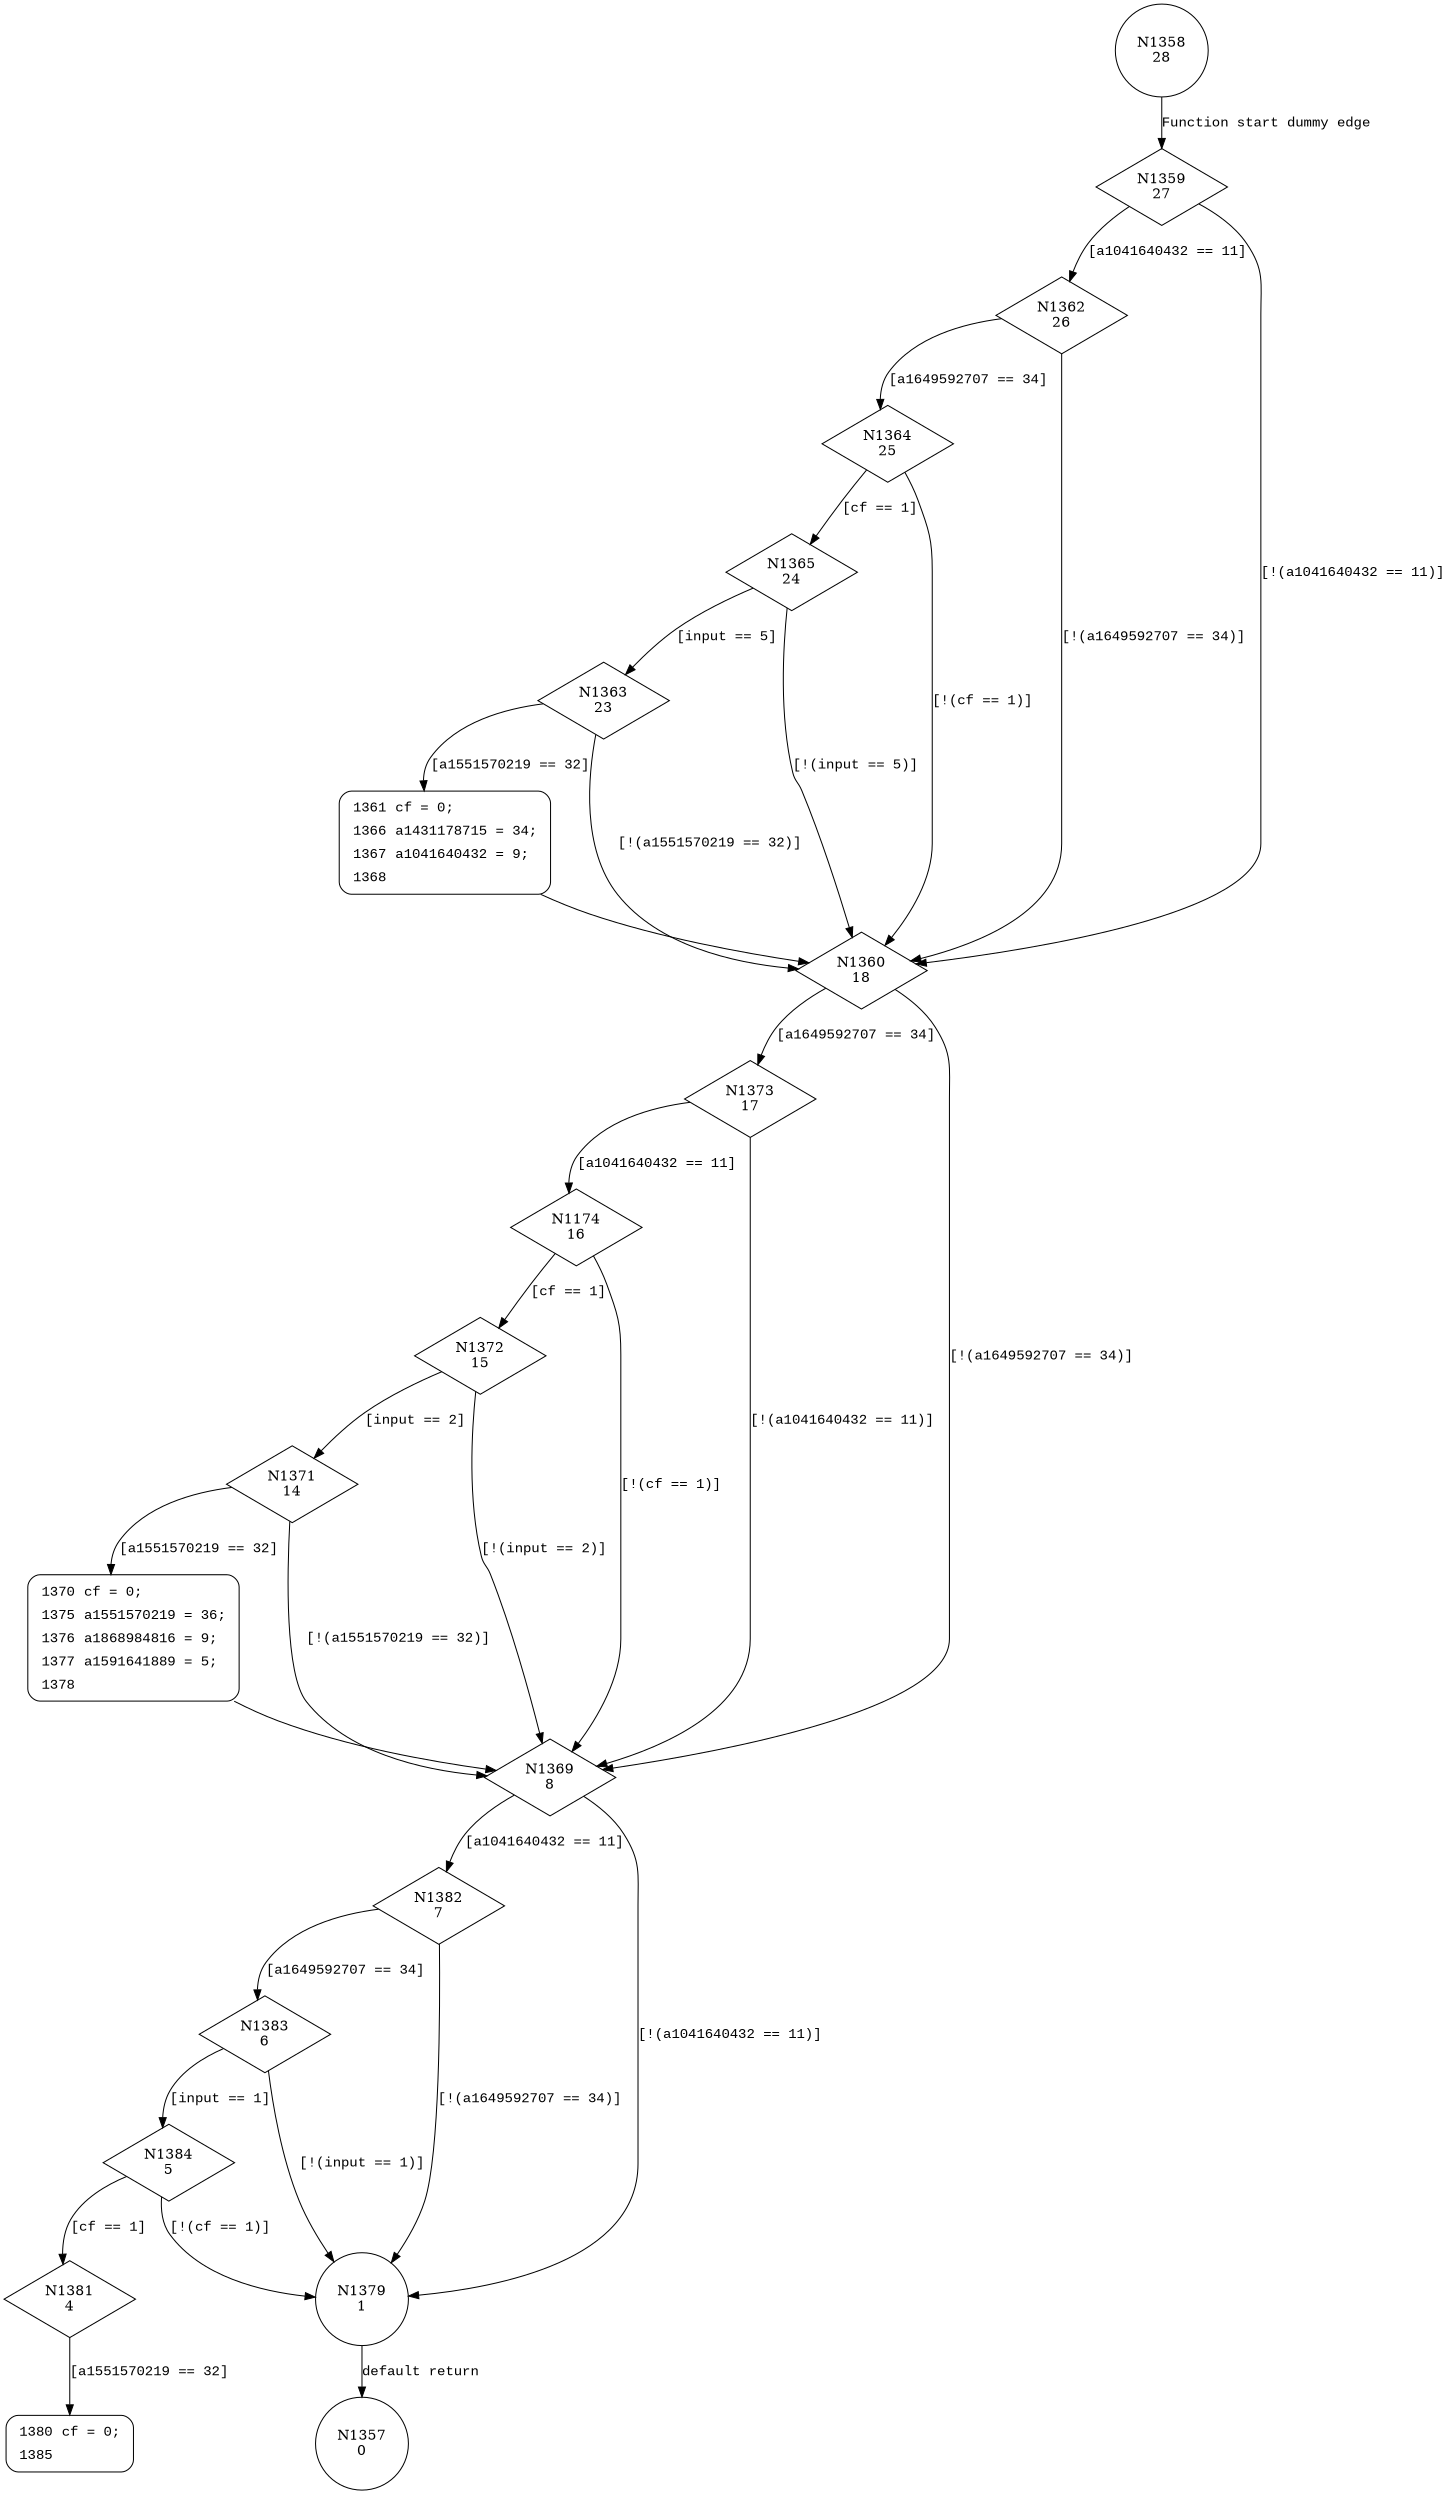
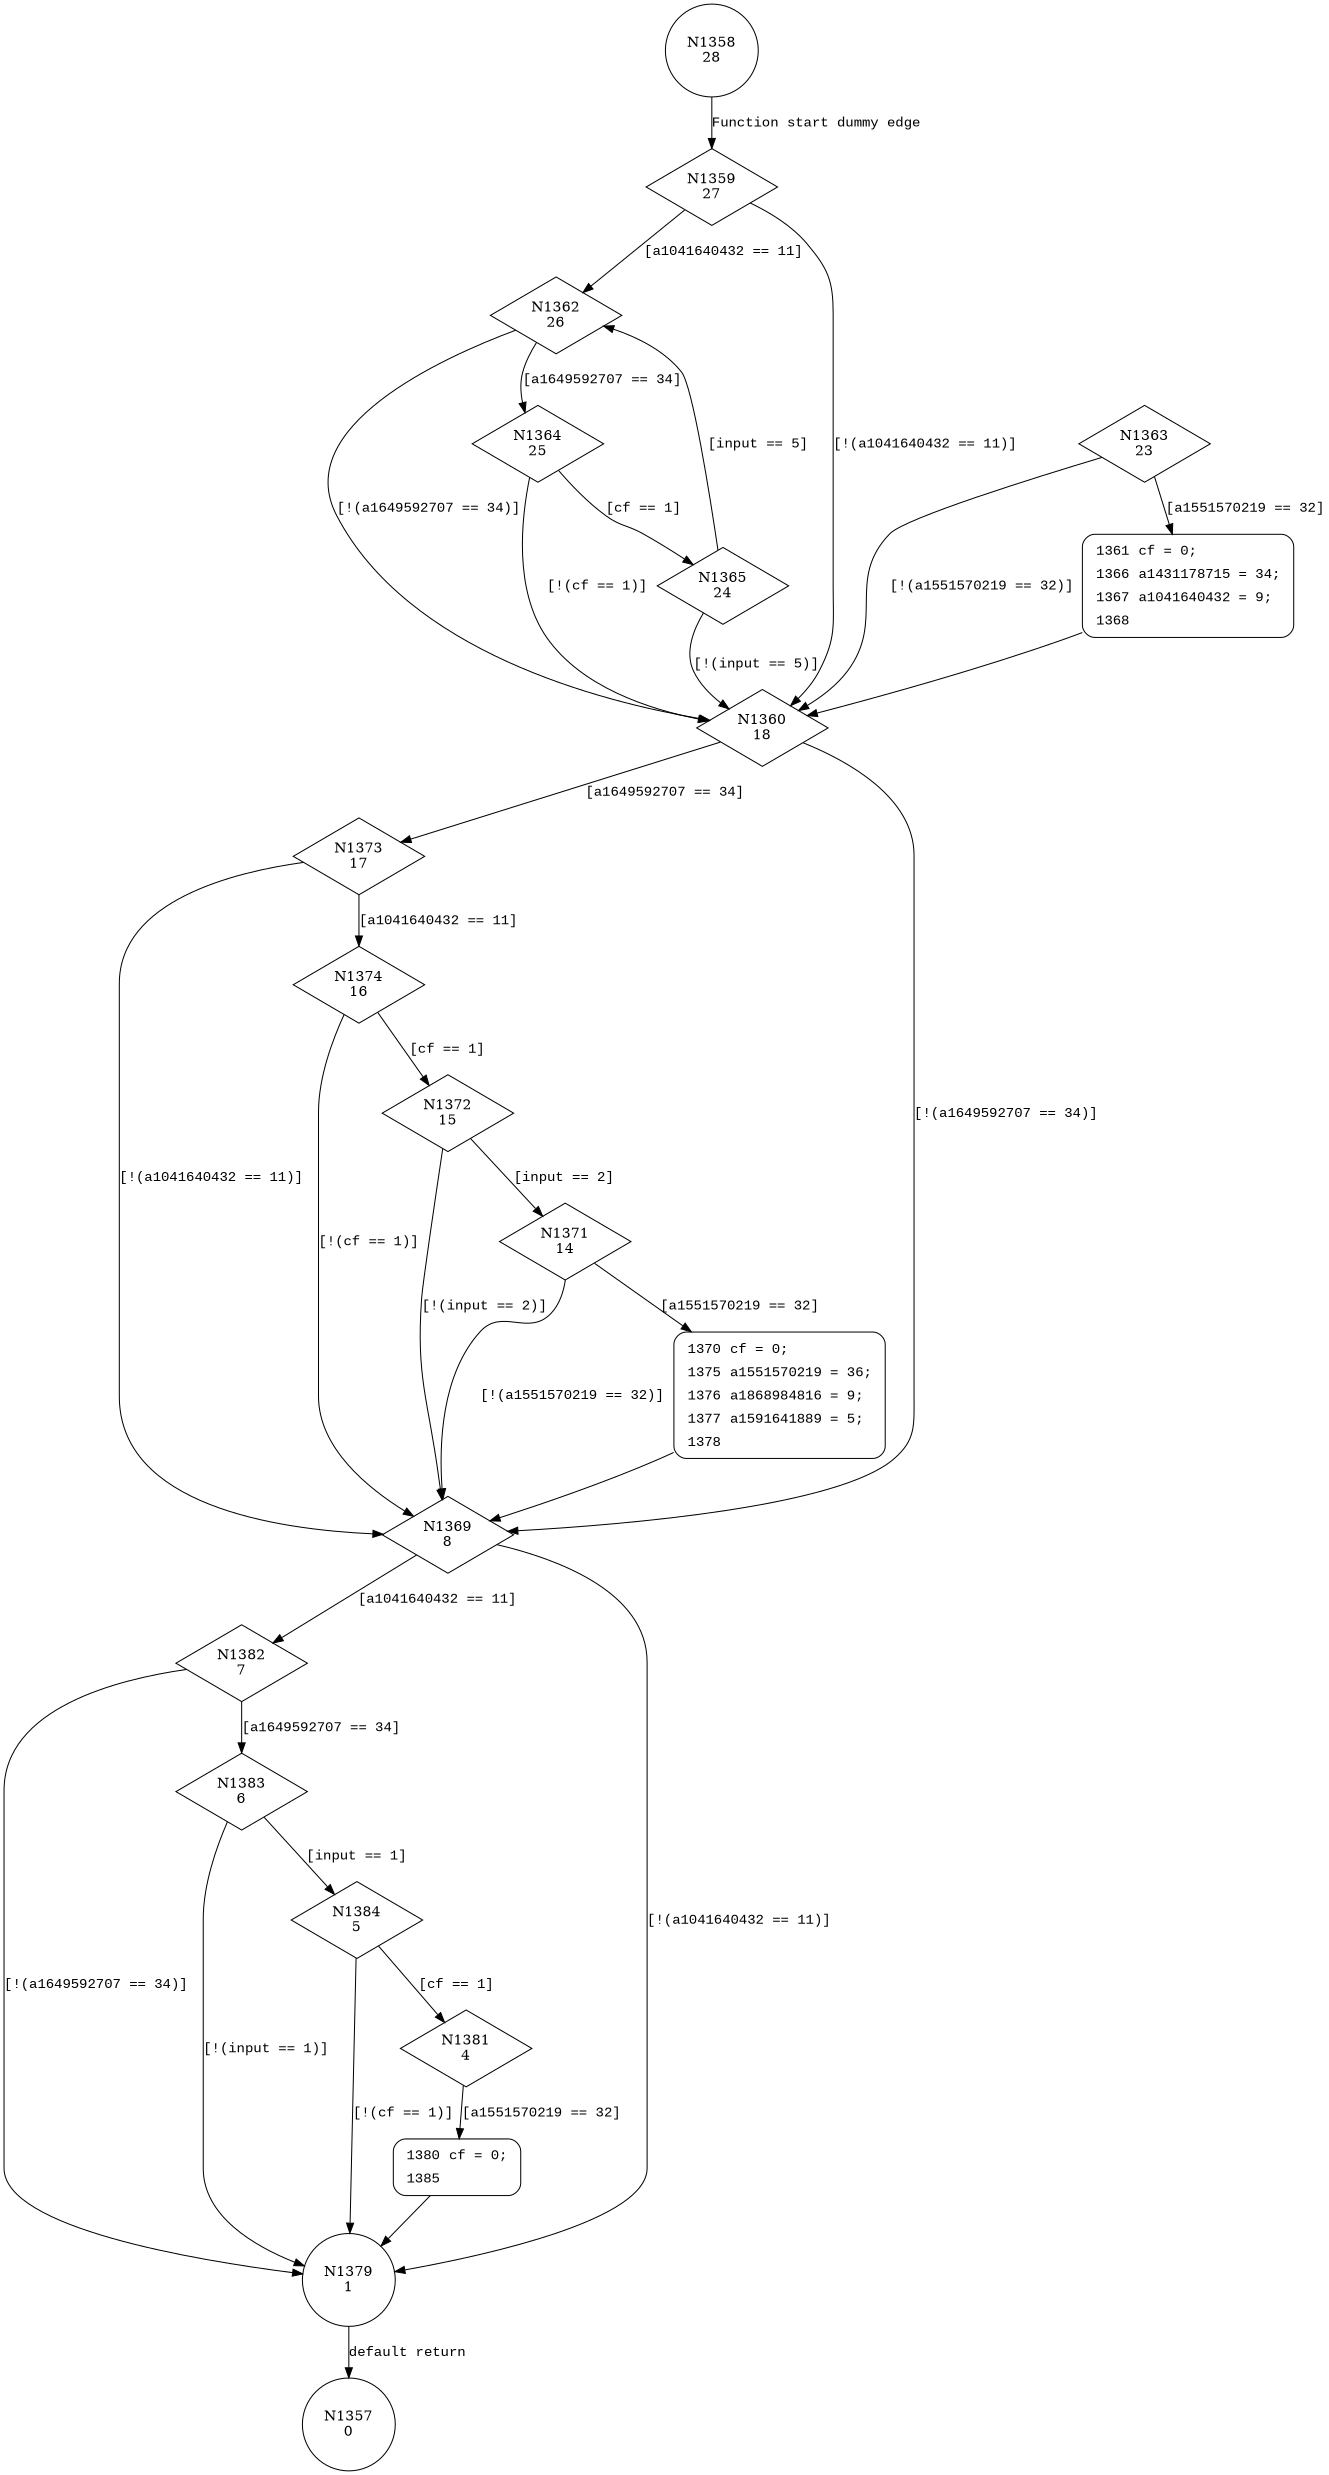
(688, 621) -> (696, 420)
(576, 1227) -> (359, 985)
none -> (409, 2217)
